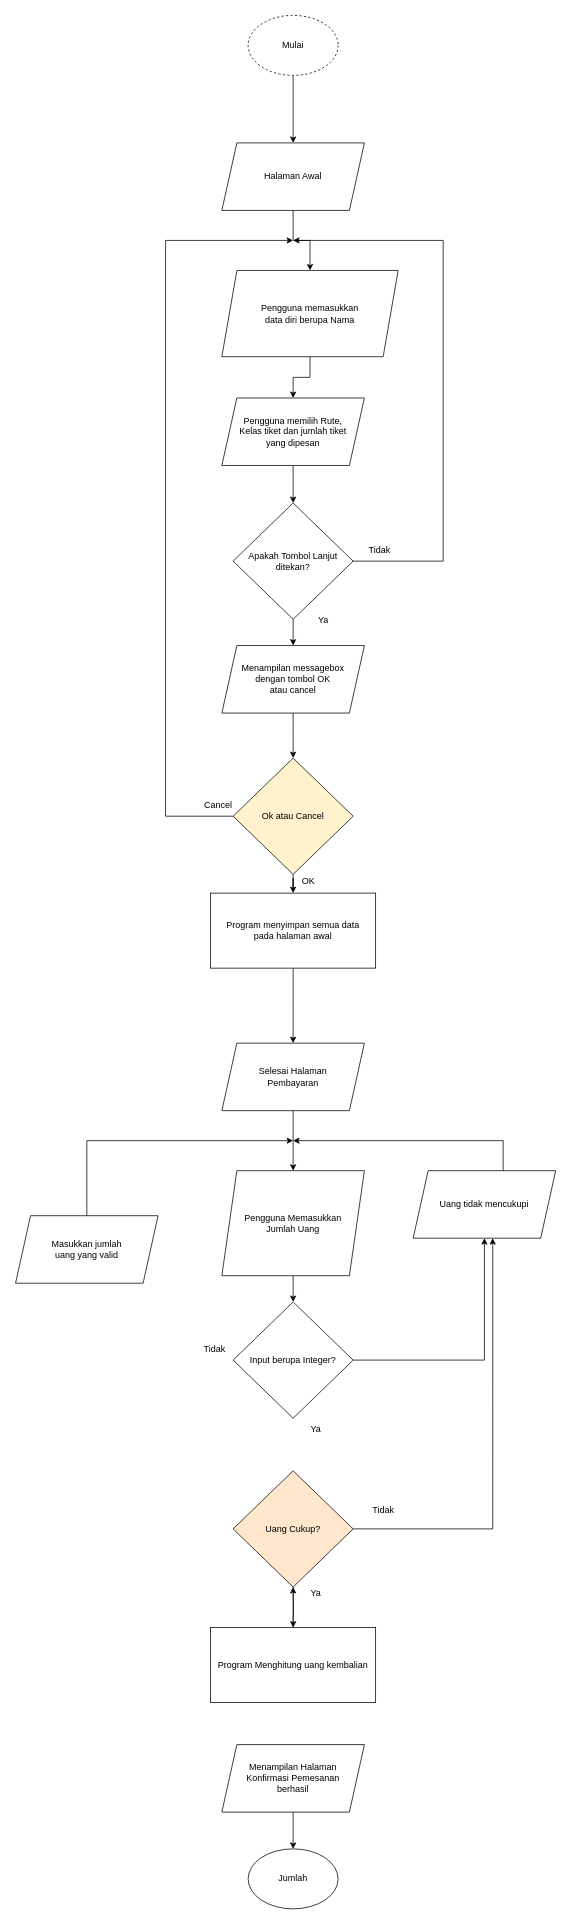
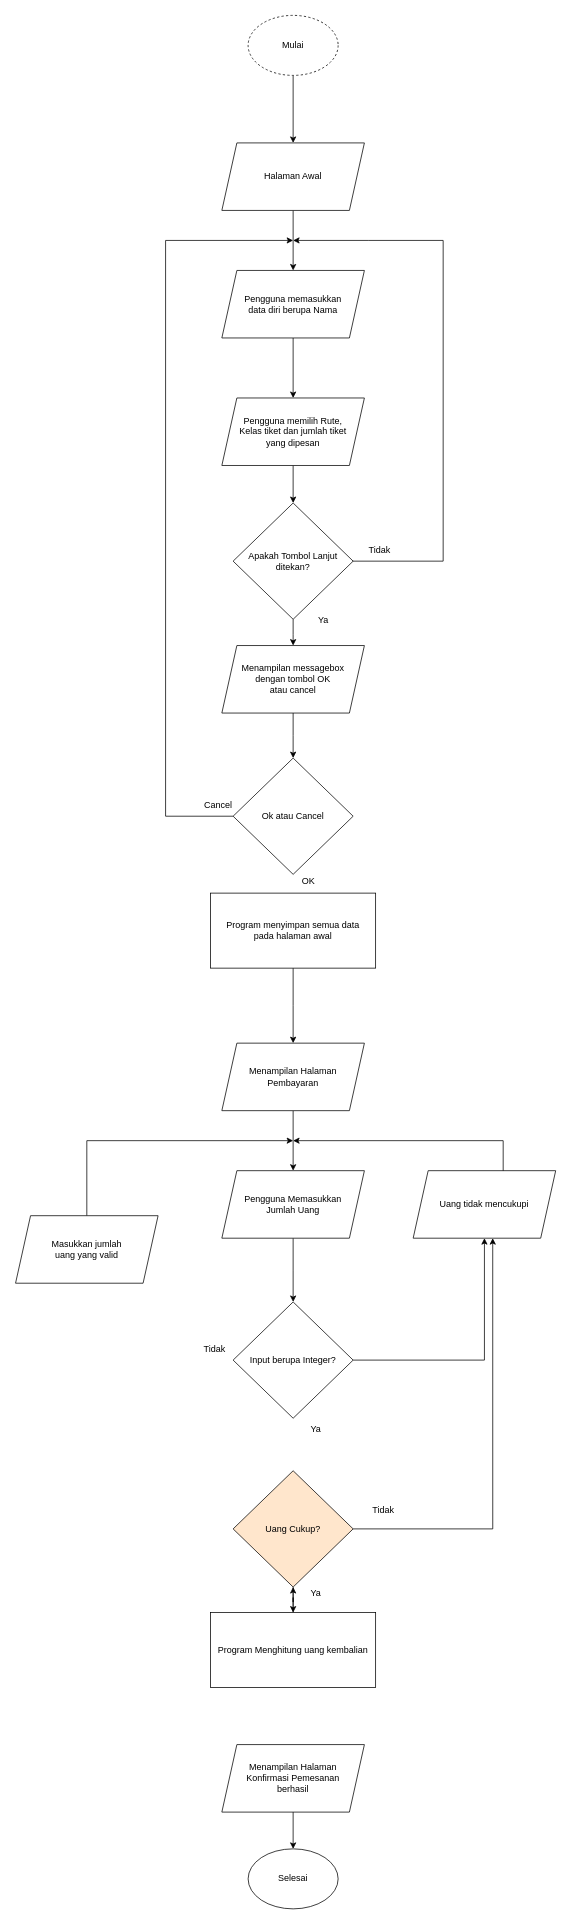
(310, 314) -> (293, 304)
(293, 816) -> (293, 816)
(293, 885) -> none
(293, 1077) -> (293, 1077)
(293, 1223) -> (293, 1204)
(293, 1665) -> (293, 1650)
(293, 1878) -> (293, 1878)
